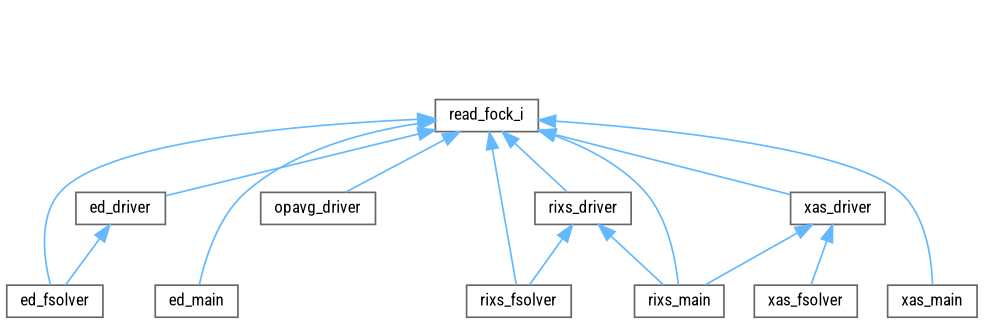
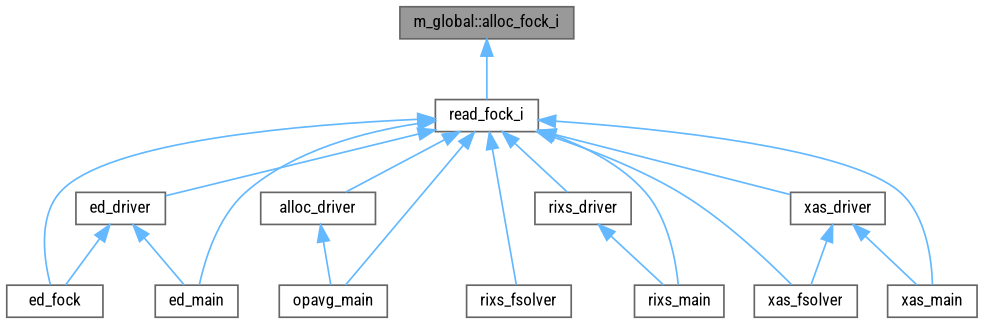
none -> (487, 23)
none -> (683, 195)
(318, 208) -> (318, 208)
(751, 259) -> (891, 261)
none -> (164, 262)
(546, 262) -> none
(55, 301) -> (55, 301)
none -> (333, 301)
